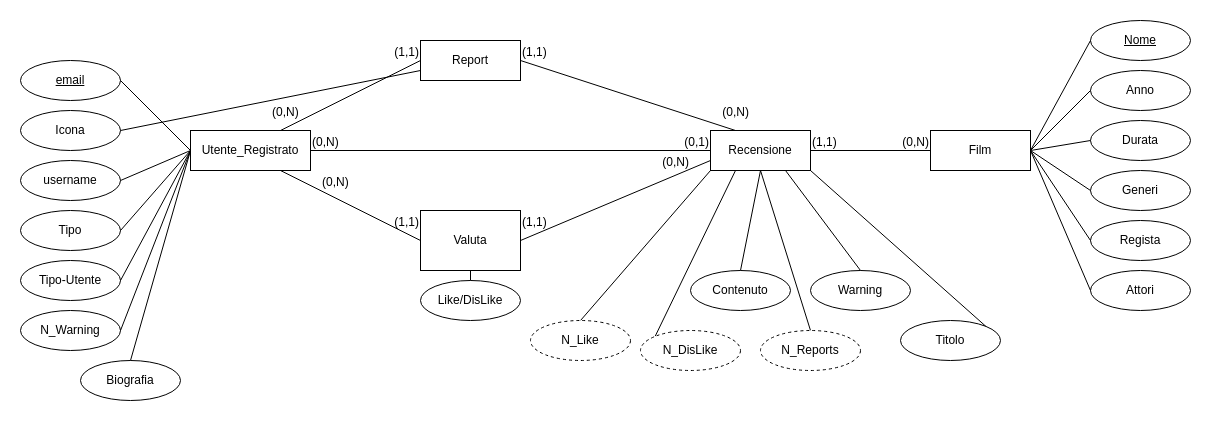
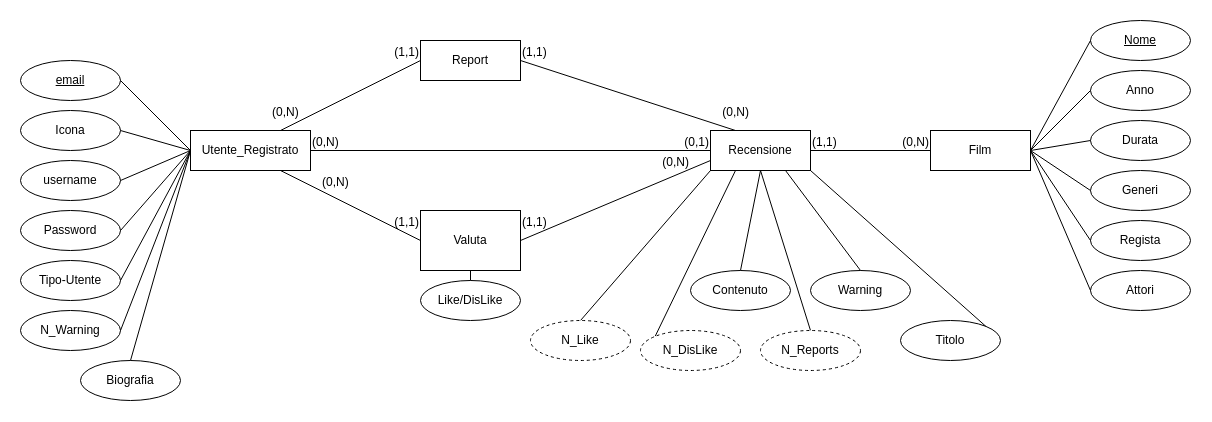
(250, 105) -> (153, 140)
(71, 231) -> (71, 231)
